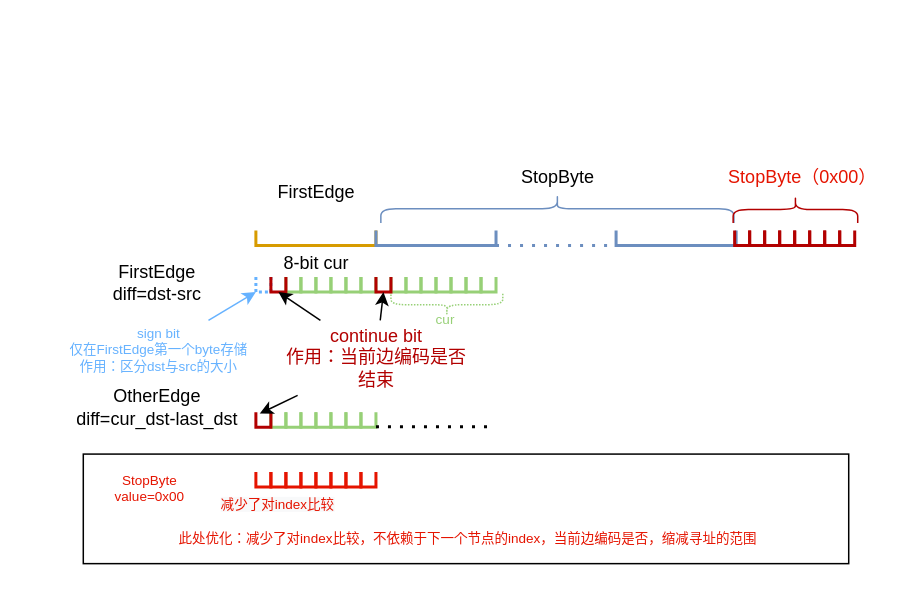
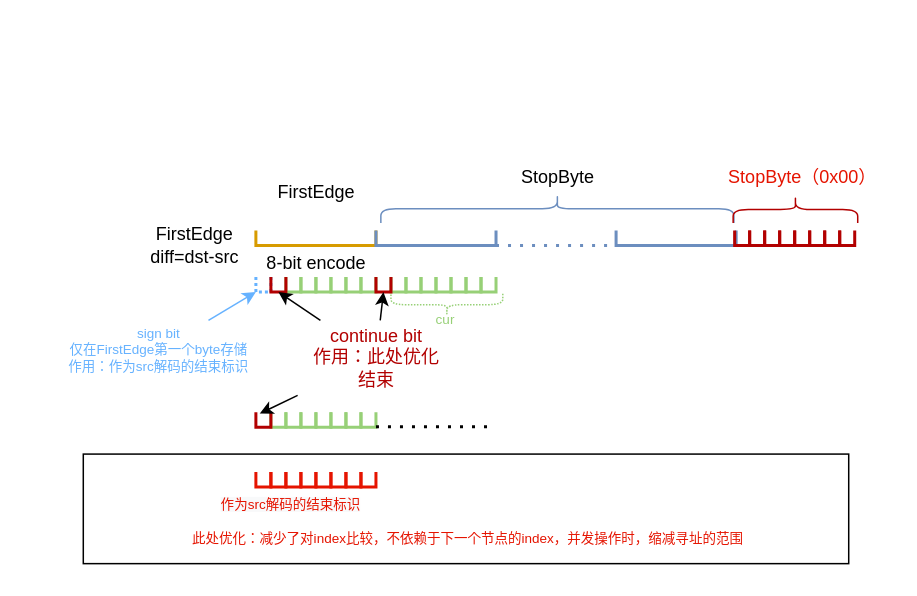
(317, 262) -> (317, 262)
(157, 283) -> (194, 245)
(159, 350) -> (159, 350)
(377, 358) -> (377, 358)
(157, 407) -> none
(149, 488) -> none
(279, 505) -> (293, 505)
(468, 539) -> (468, 539)
